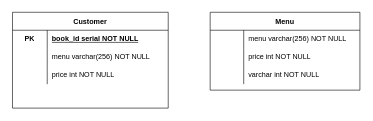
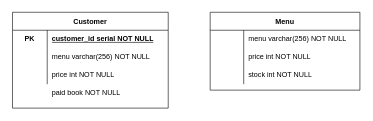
(93, 39) -> (101, 39)
(285, 75) -> (281, 75)
none -> (105, 93)
